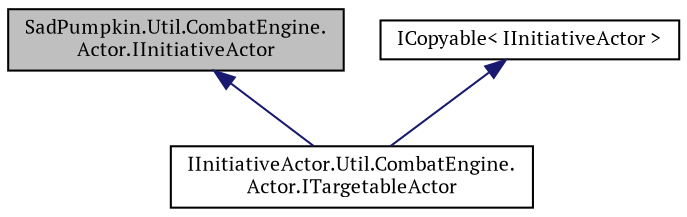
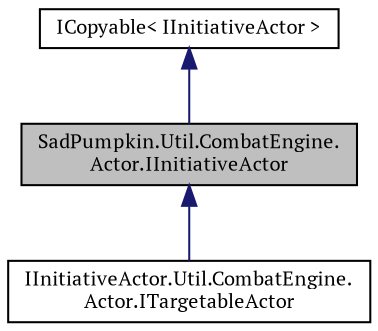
(440, 109) -> (189, 96)
